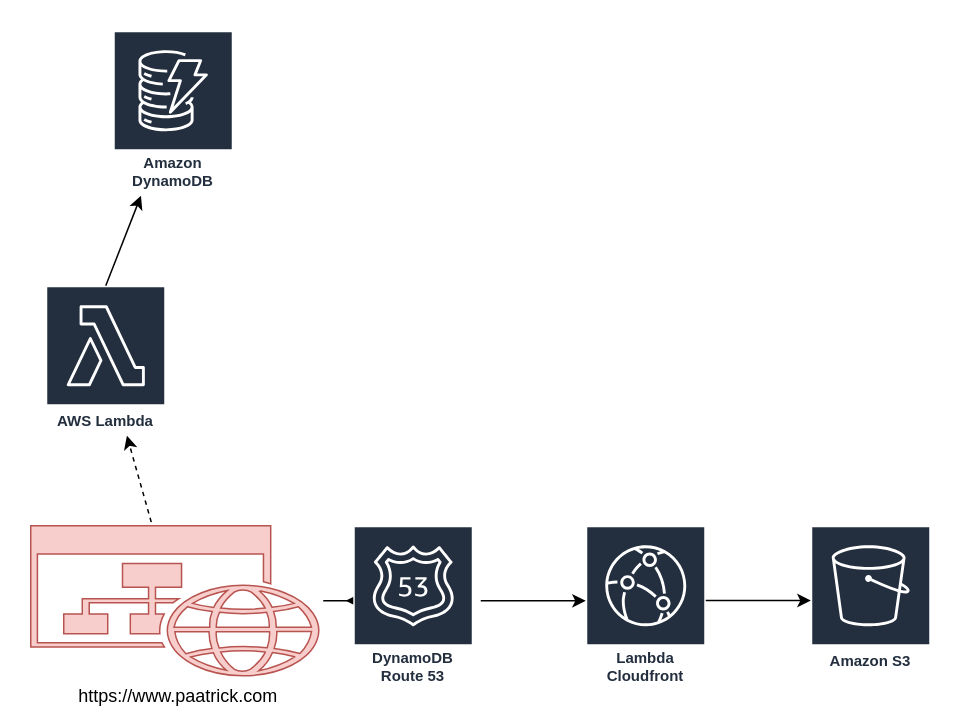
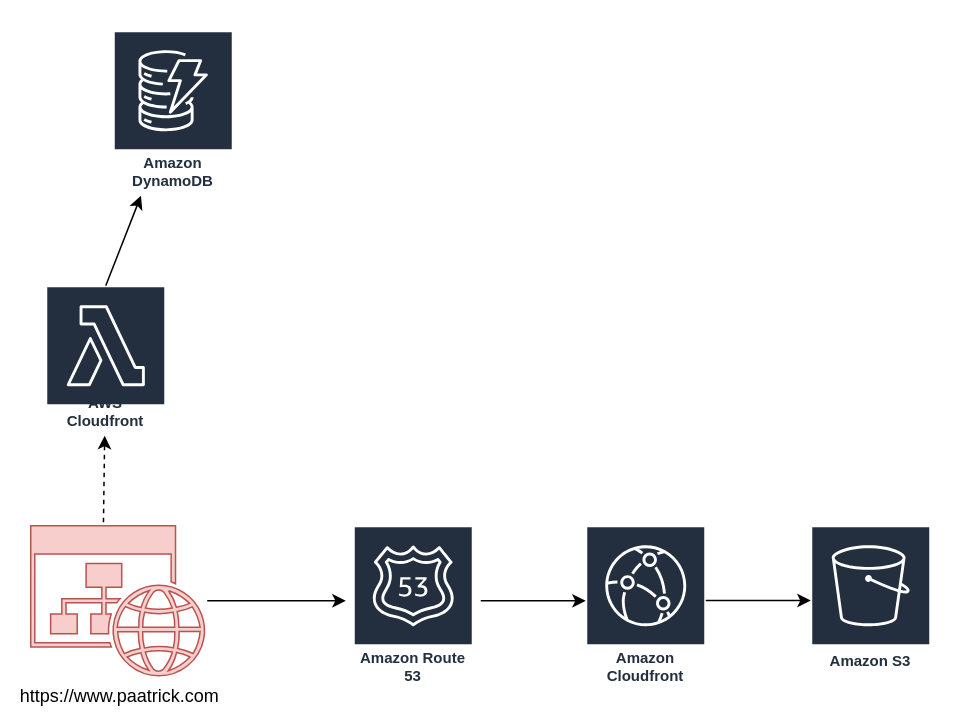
(106, 421) -> (106, 421)
(177, 601) -> (119, 601)
(413, 667) -> (413, 667)
(646, 667) -> (646, 667)
